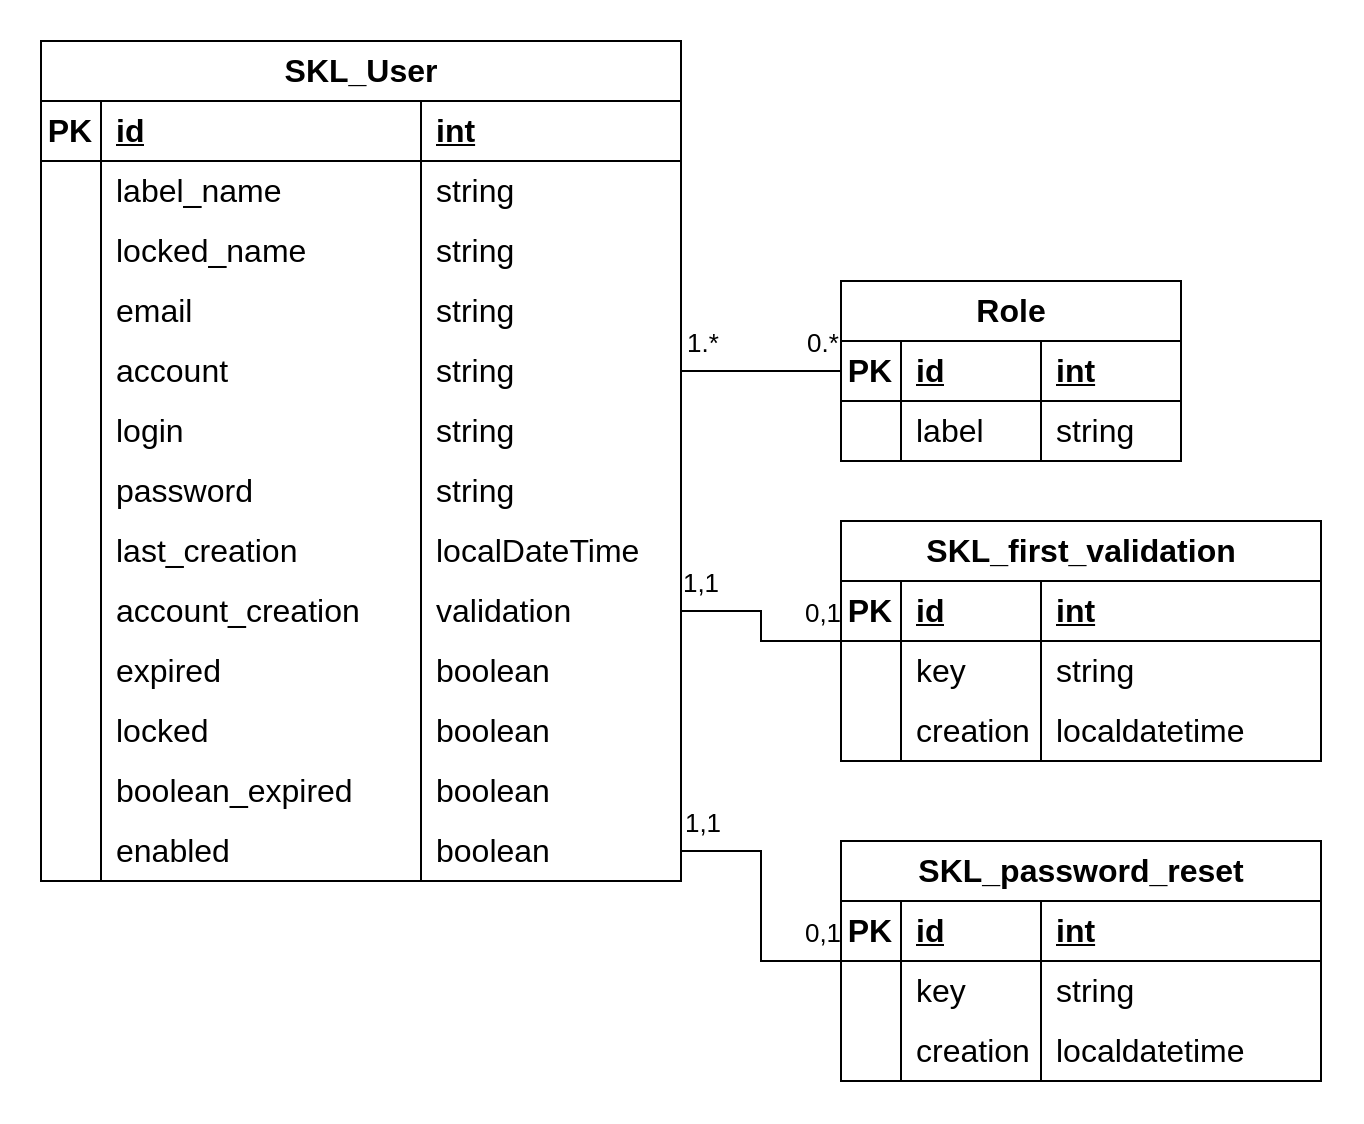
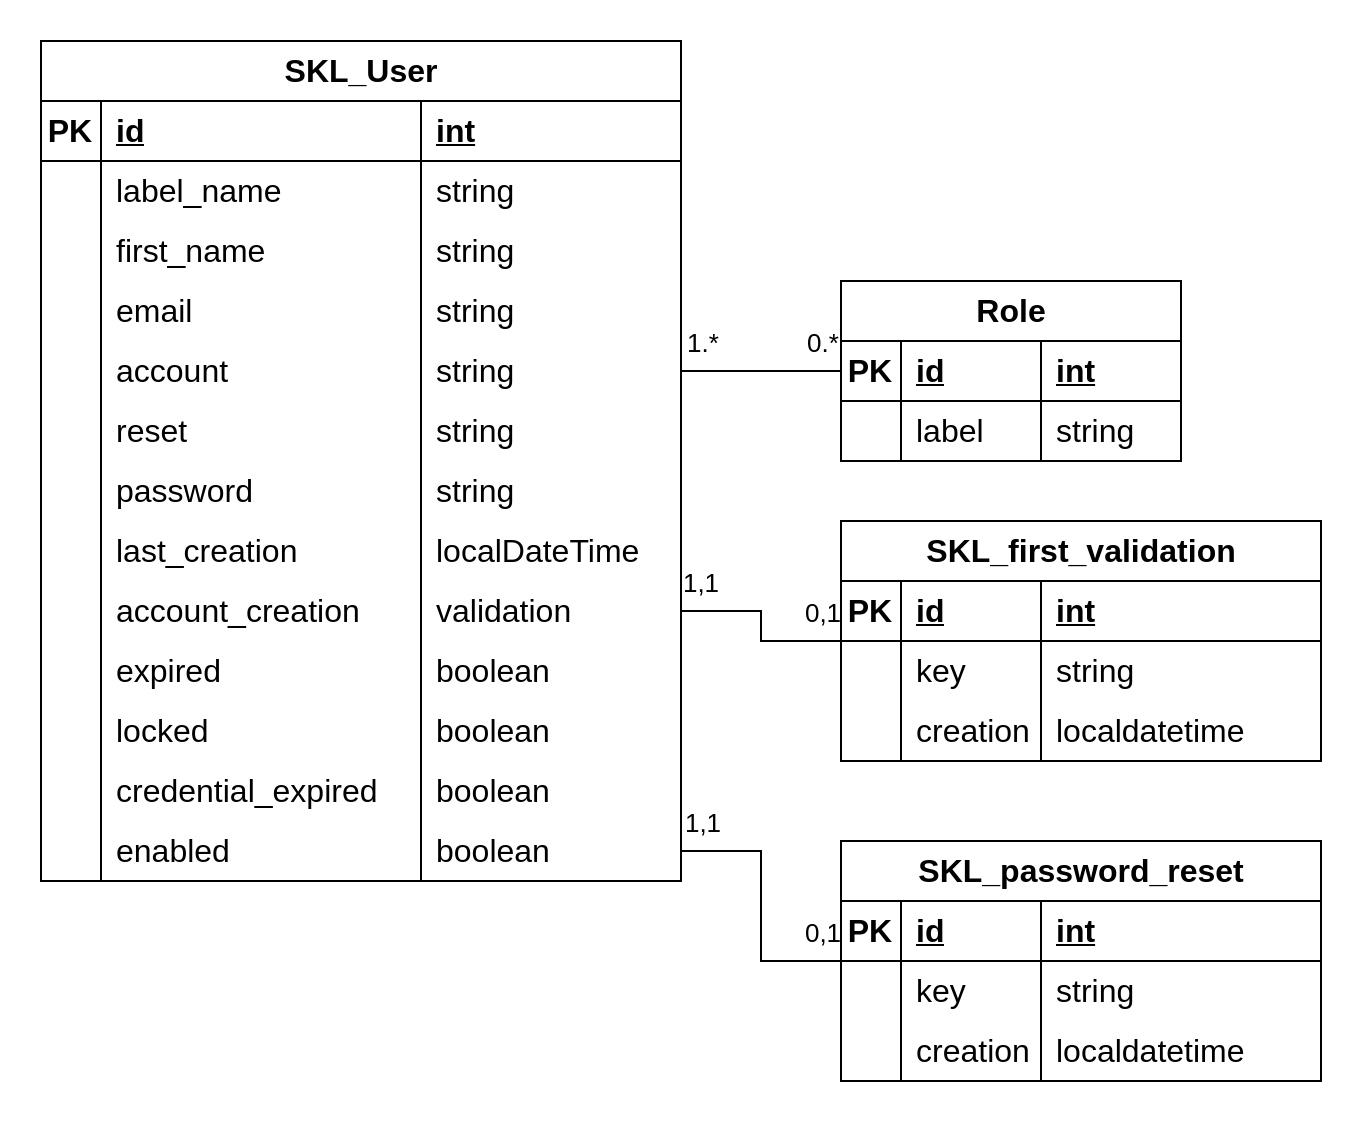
(211, 251) -> (202, 251)
(153, 431) -> (162, 431)
(243, 791) -> (266, 791)
